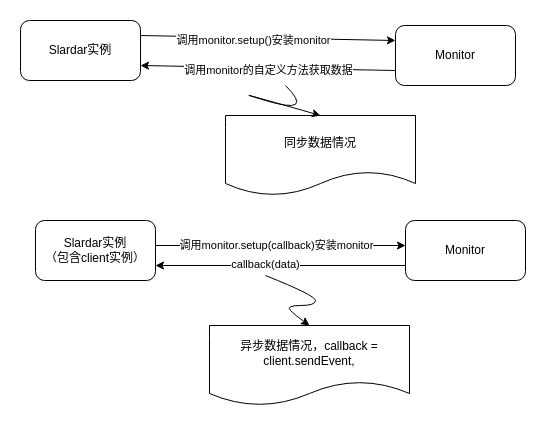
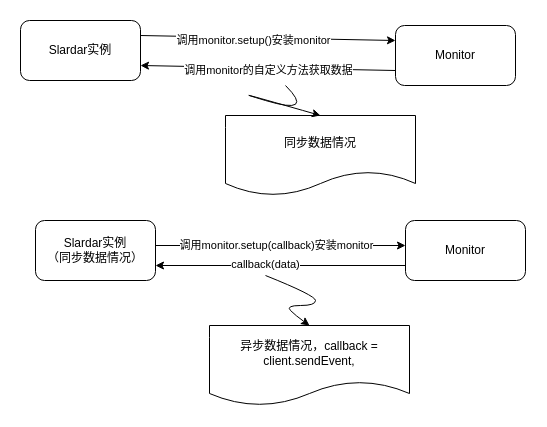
(96, 251) -> (96, 251)
